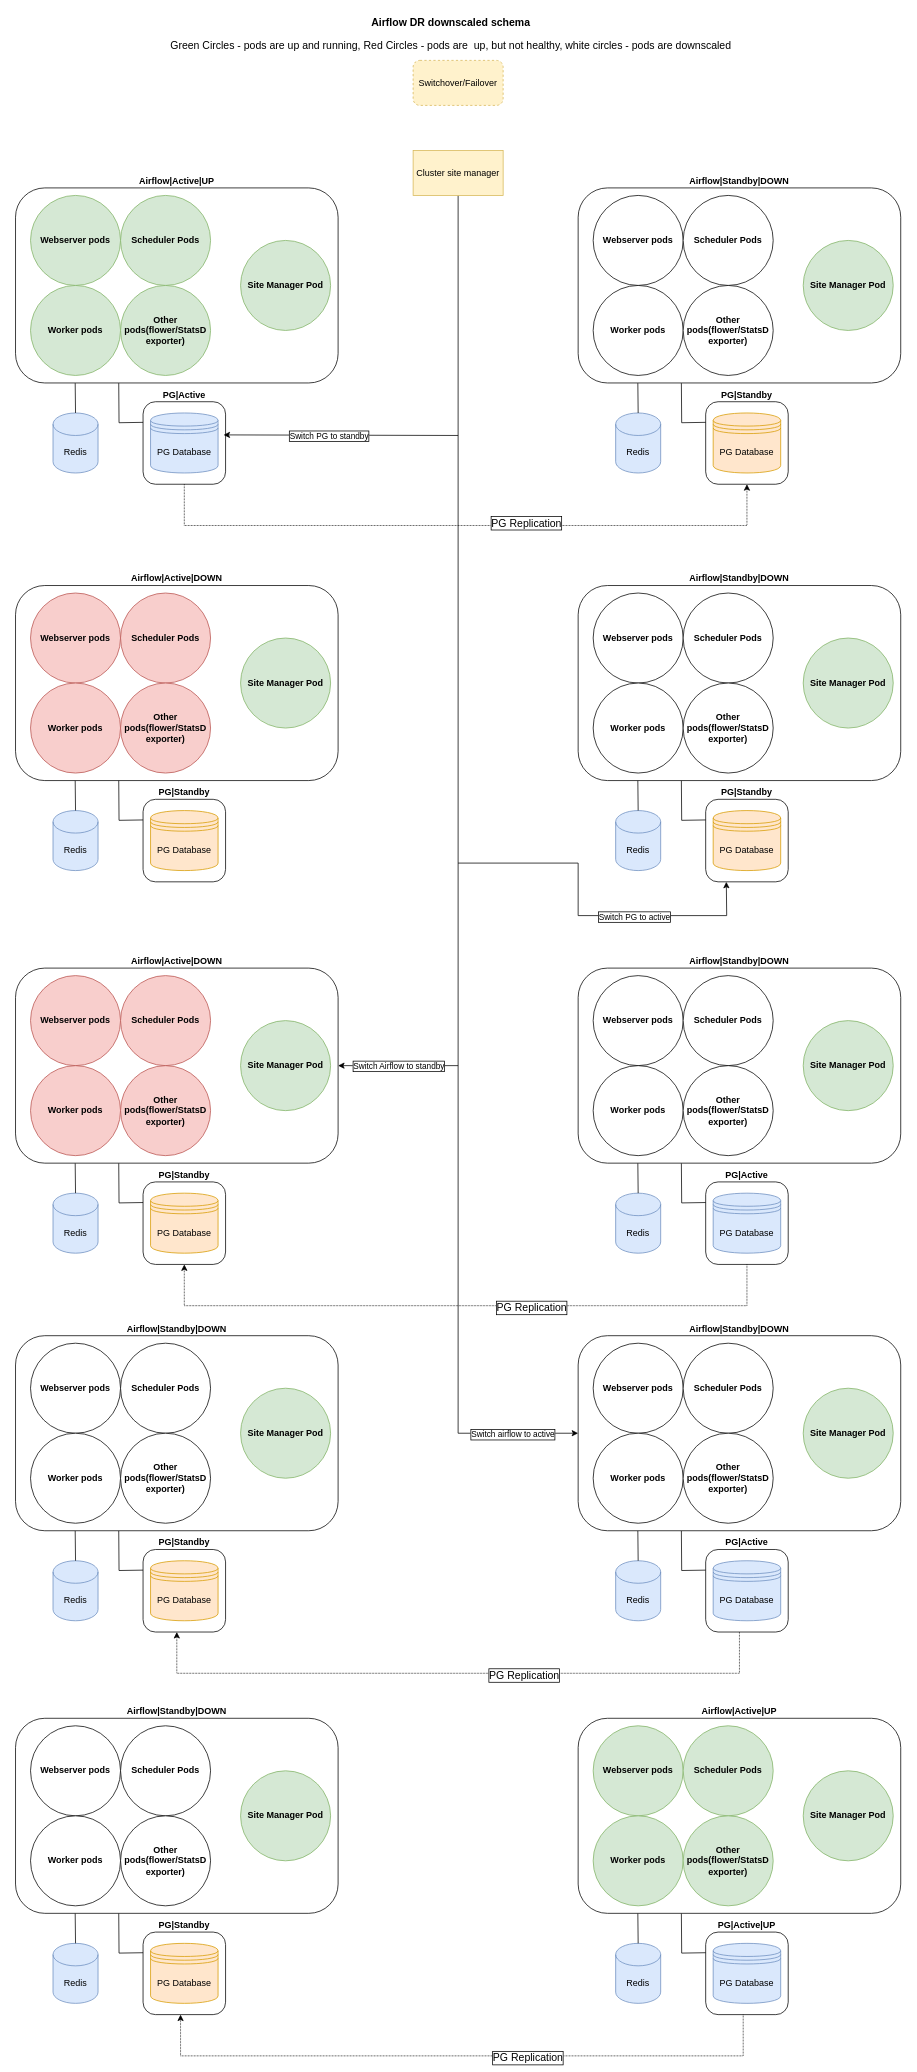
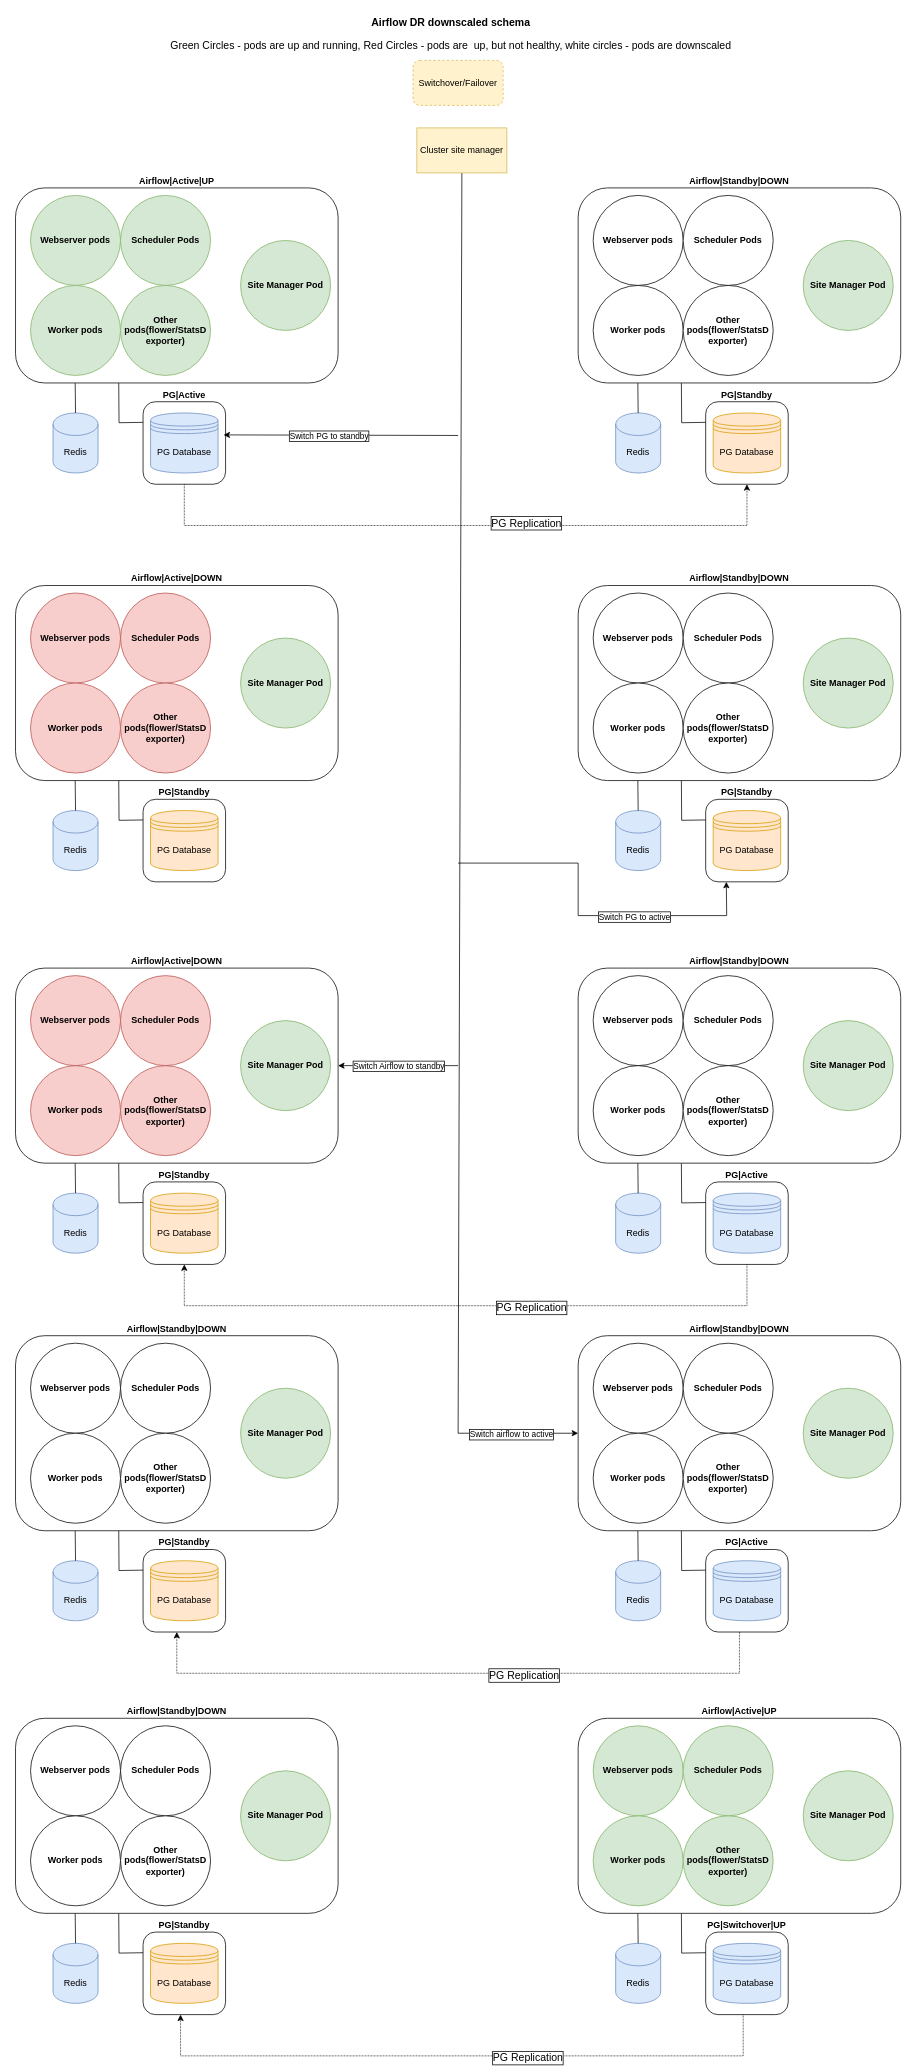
(458, 173) -> (462, 150)
(747, 1924) -> (747, 1924)
